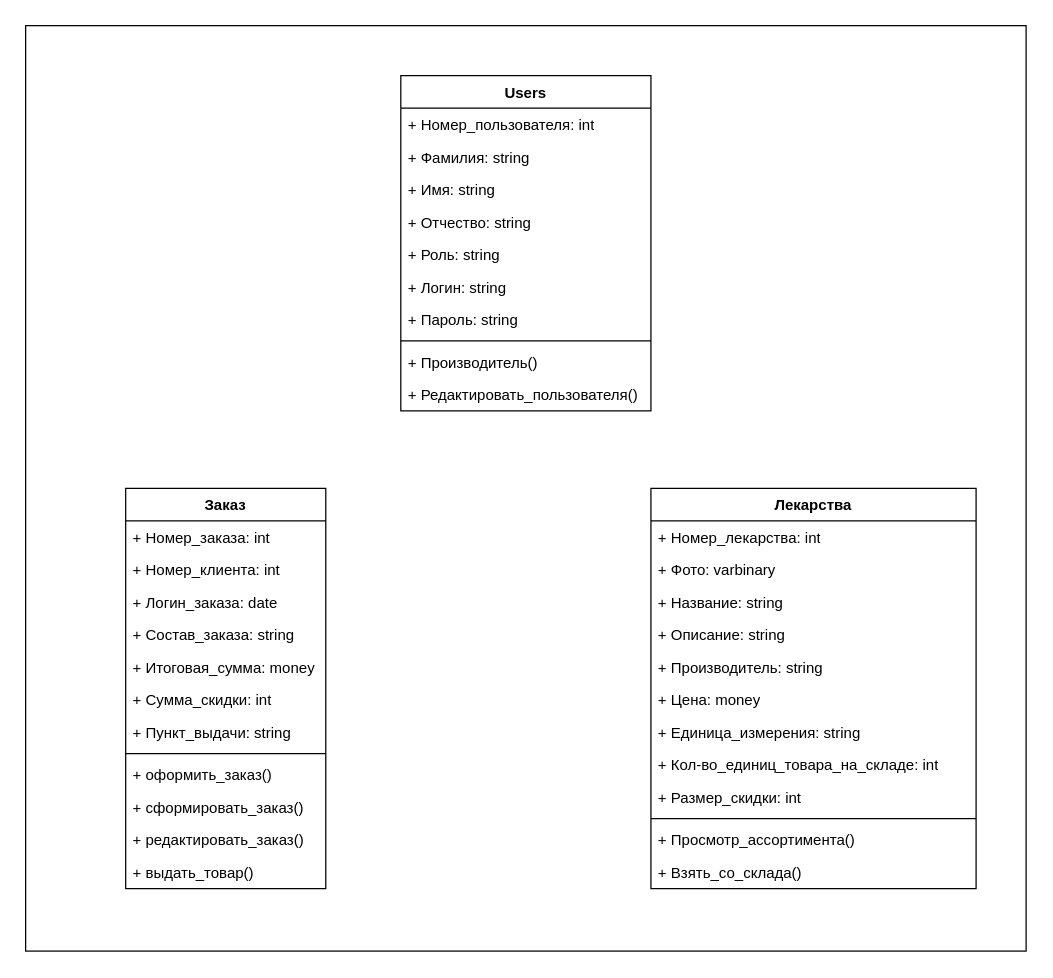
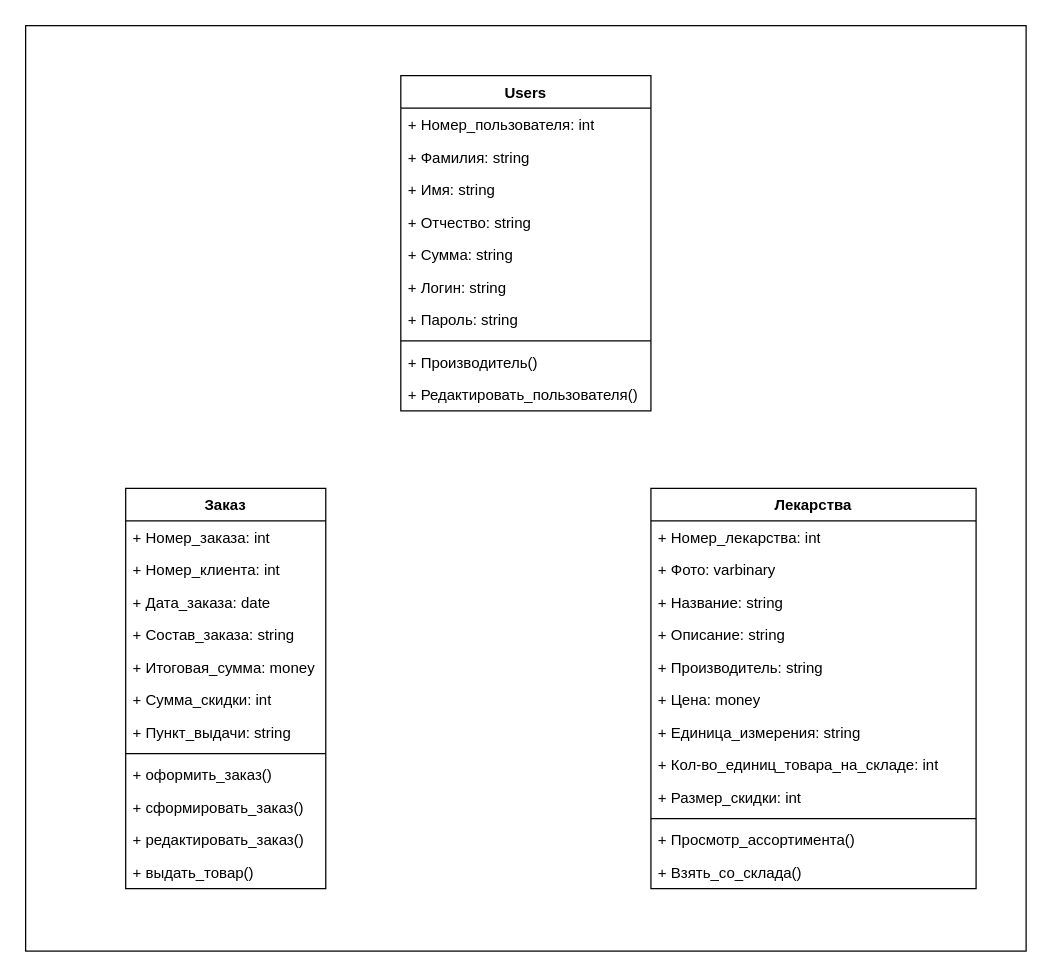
(459, 256) -> (463, 256)
(211, 603) -> (207, 603)
